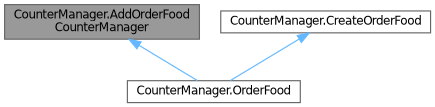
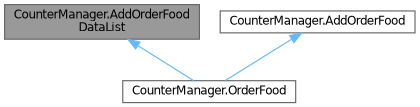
(102, 22) -> (102, 22)
(326, 22) -> (318, 22)
